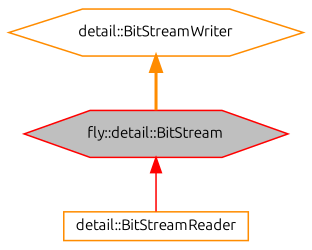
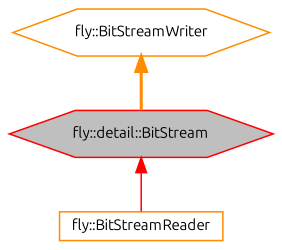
(156, 33) -> (141, 33)
(156, 226) -> (141, 226)
